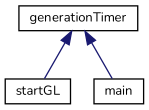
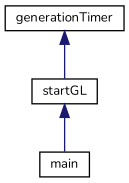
(102, 61) -> (65, 135)
